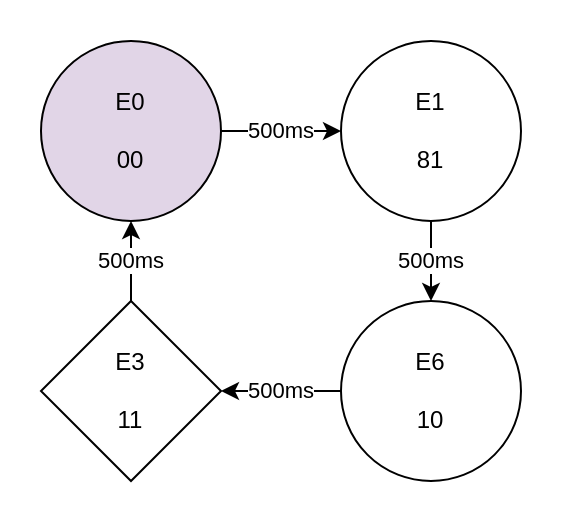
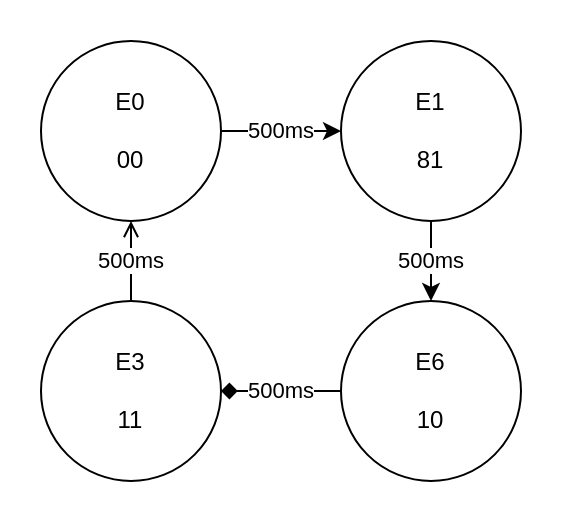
(131, 131) -> (131, 131)
(131, 236) -> (131, 233)
(131, 391) -> (131, 391)
(236, 391) -> (237, 391)
